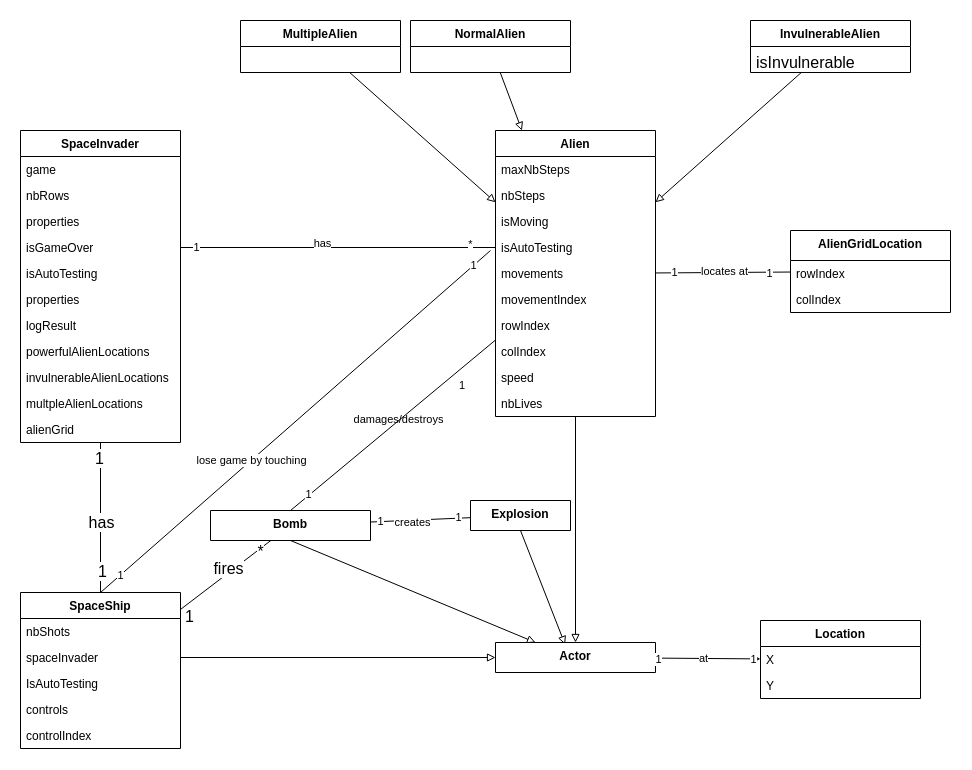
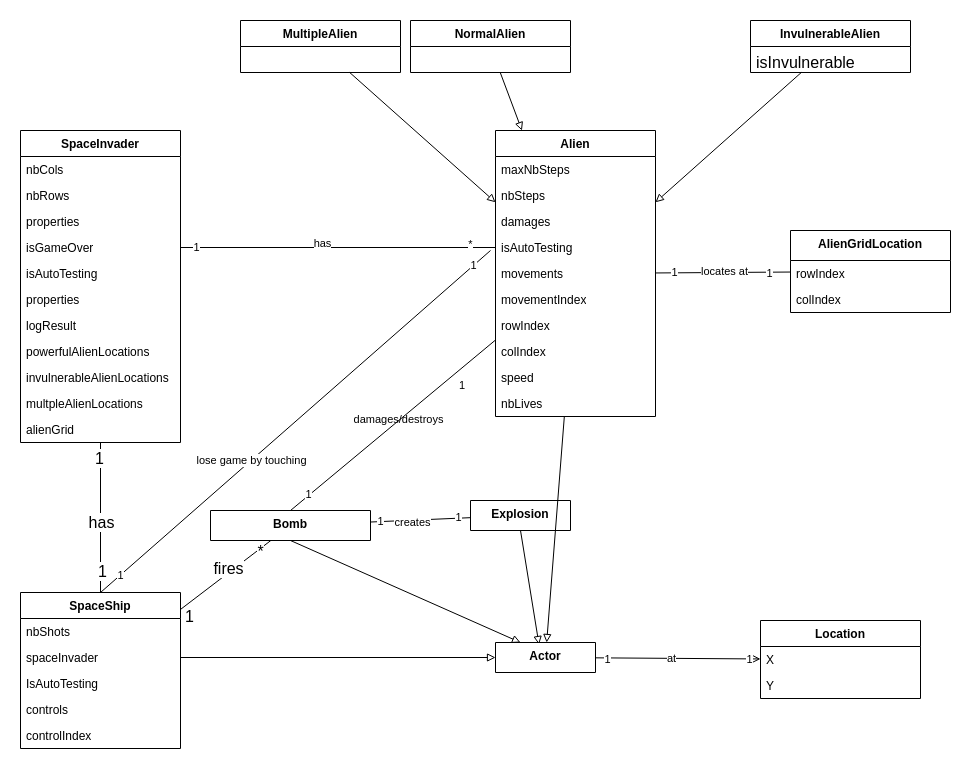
(40, 171) -> (45, 171)
(525, 223) -> (525, 223)
(576, 658) -> (546, 658)
